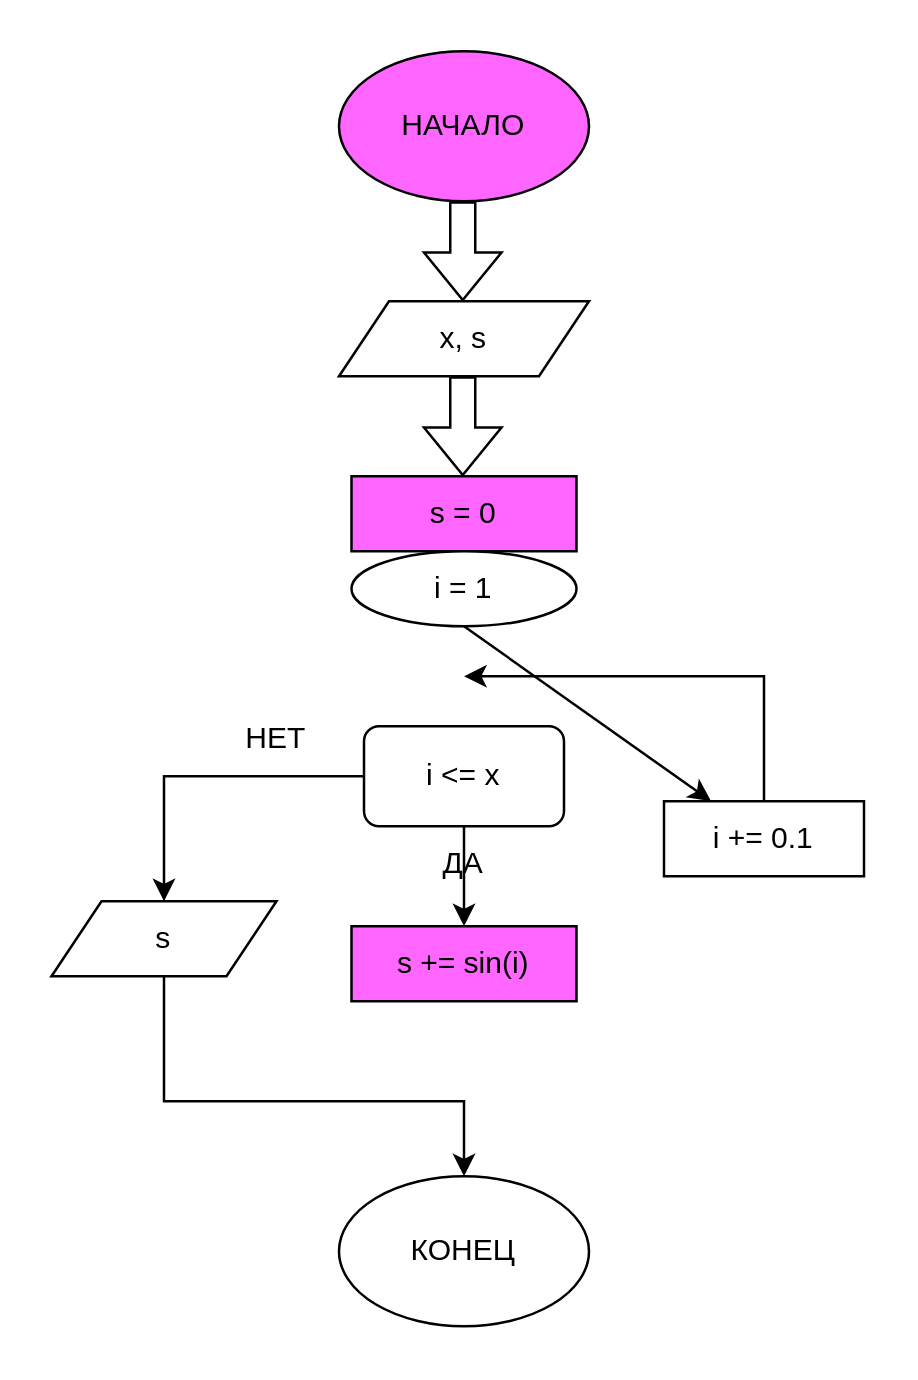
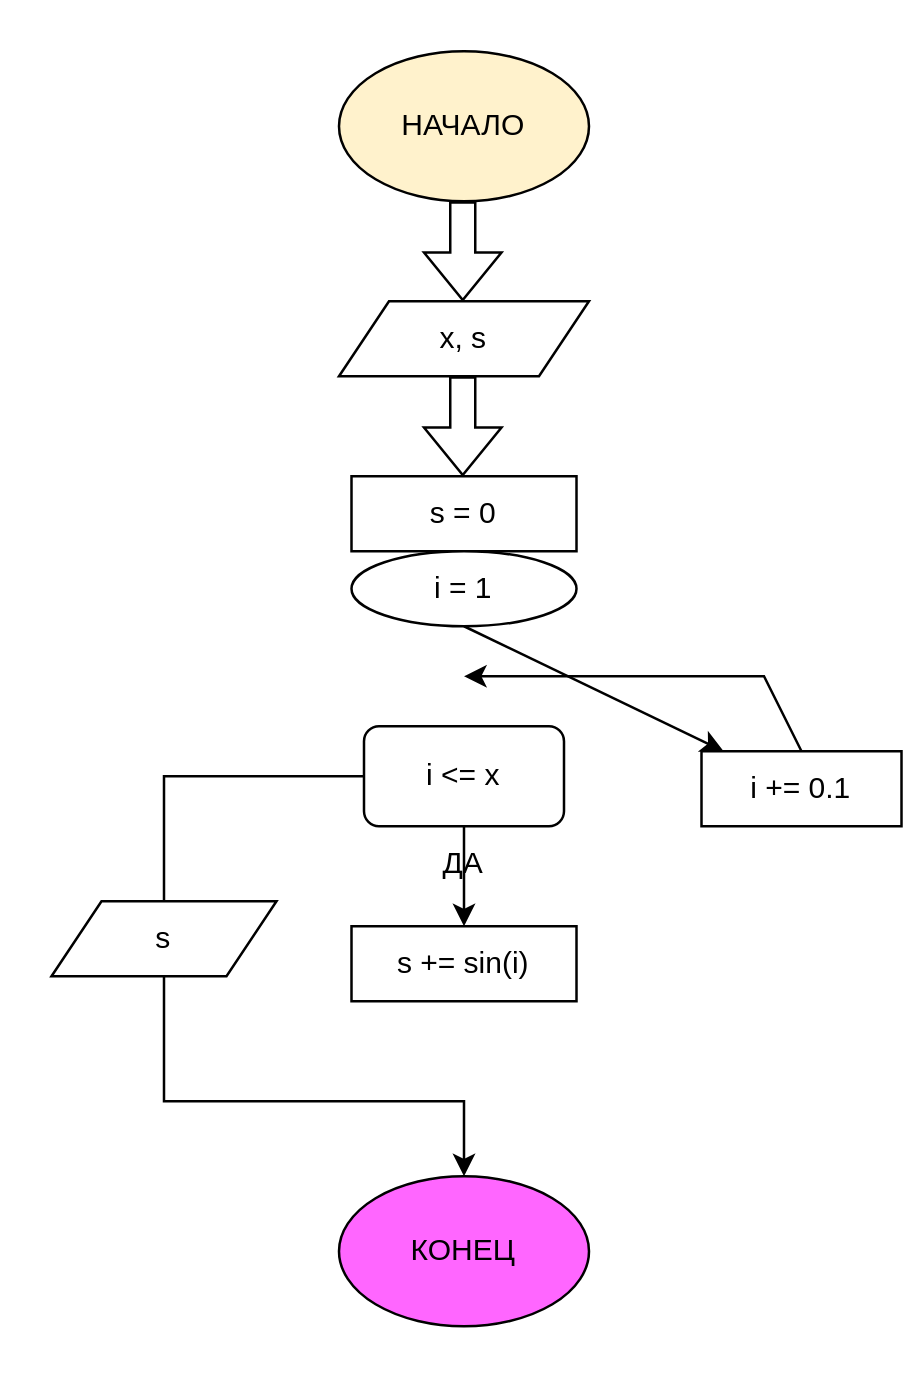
(464, 126) -> (464, 126)
(464, 514) -> (464, 514)
(276, 739) -> none
(764, 839) -> (801, 789)
(164, 883) -> (164, 890)
(464, 964) -> (464, 964)
(464, 1251) -> (464, 1251)
